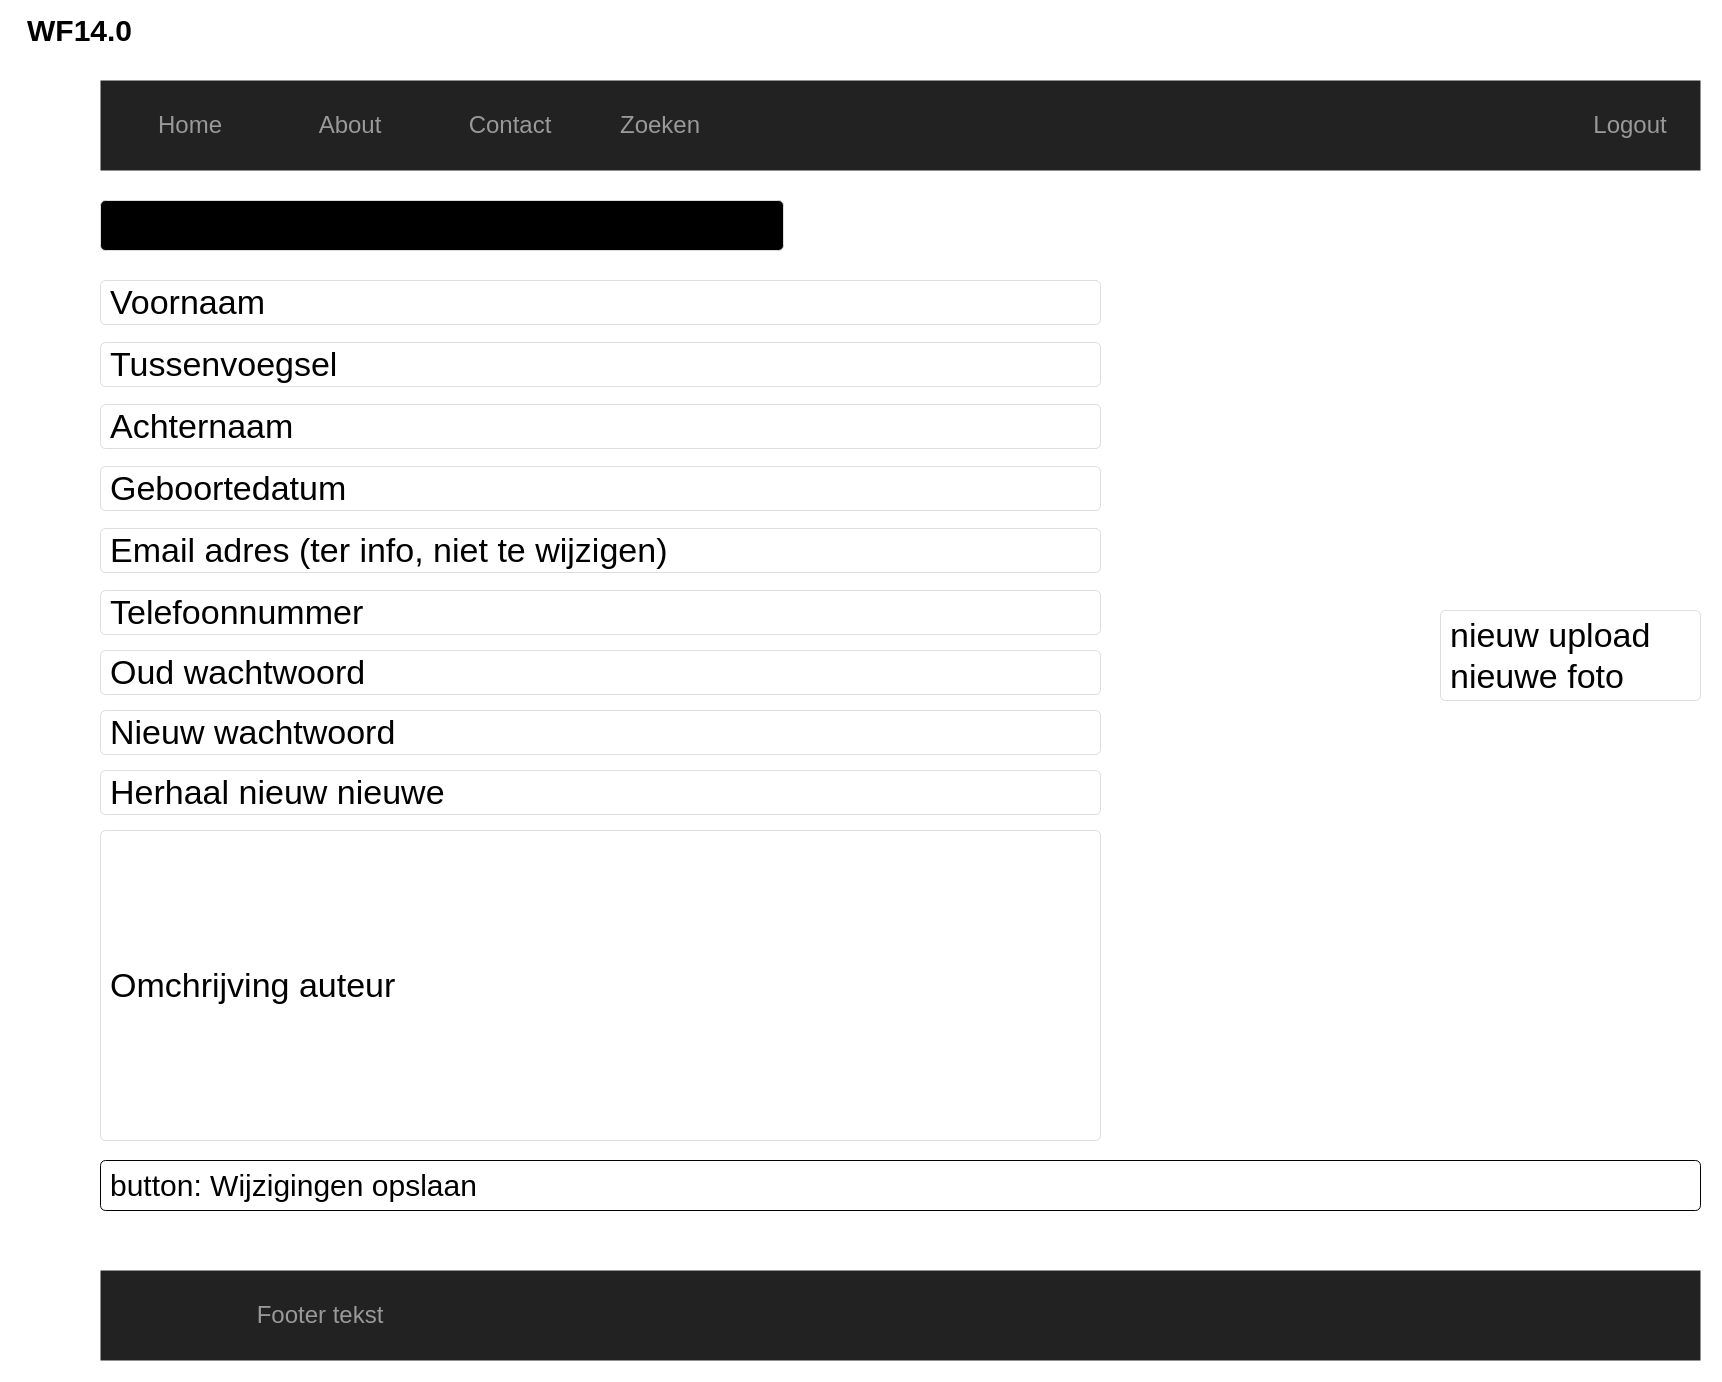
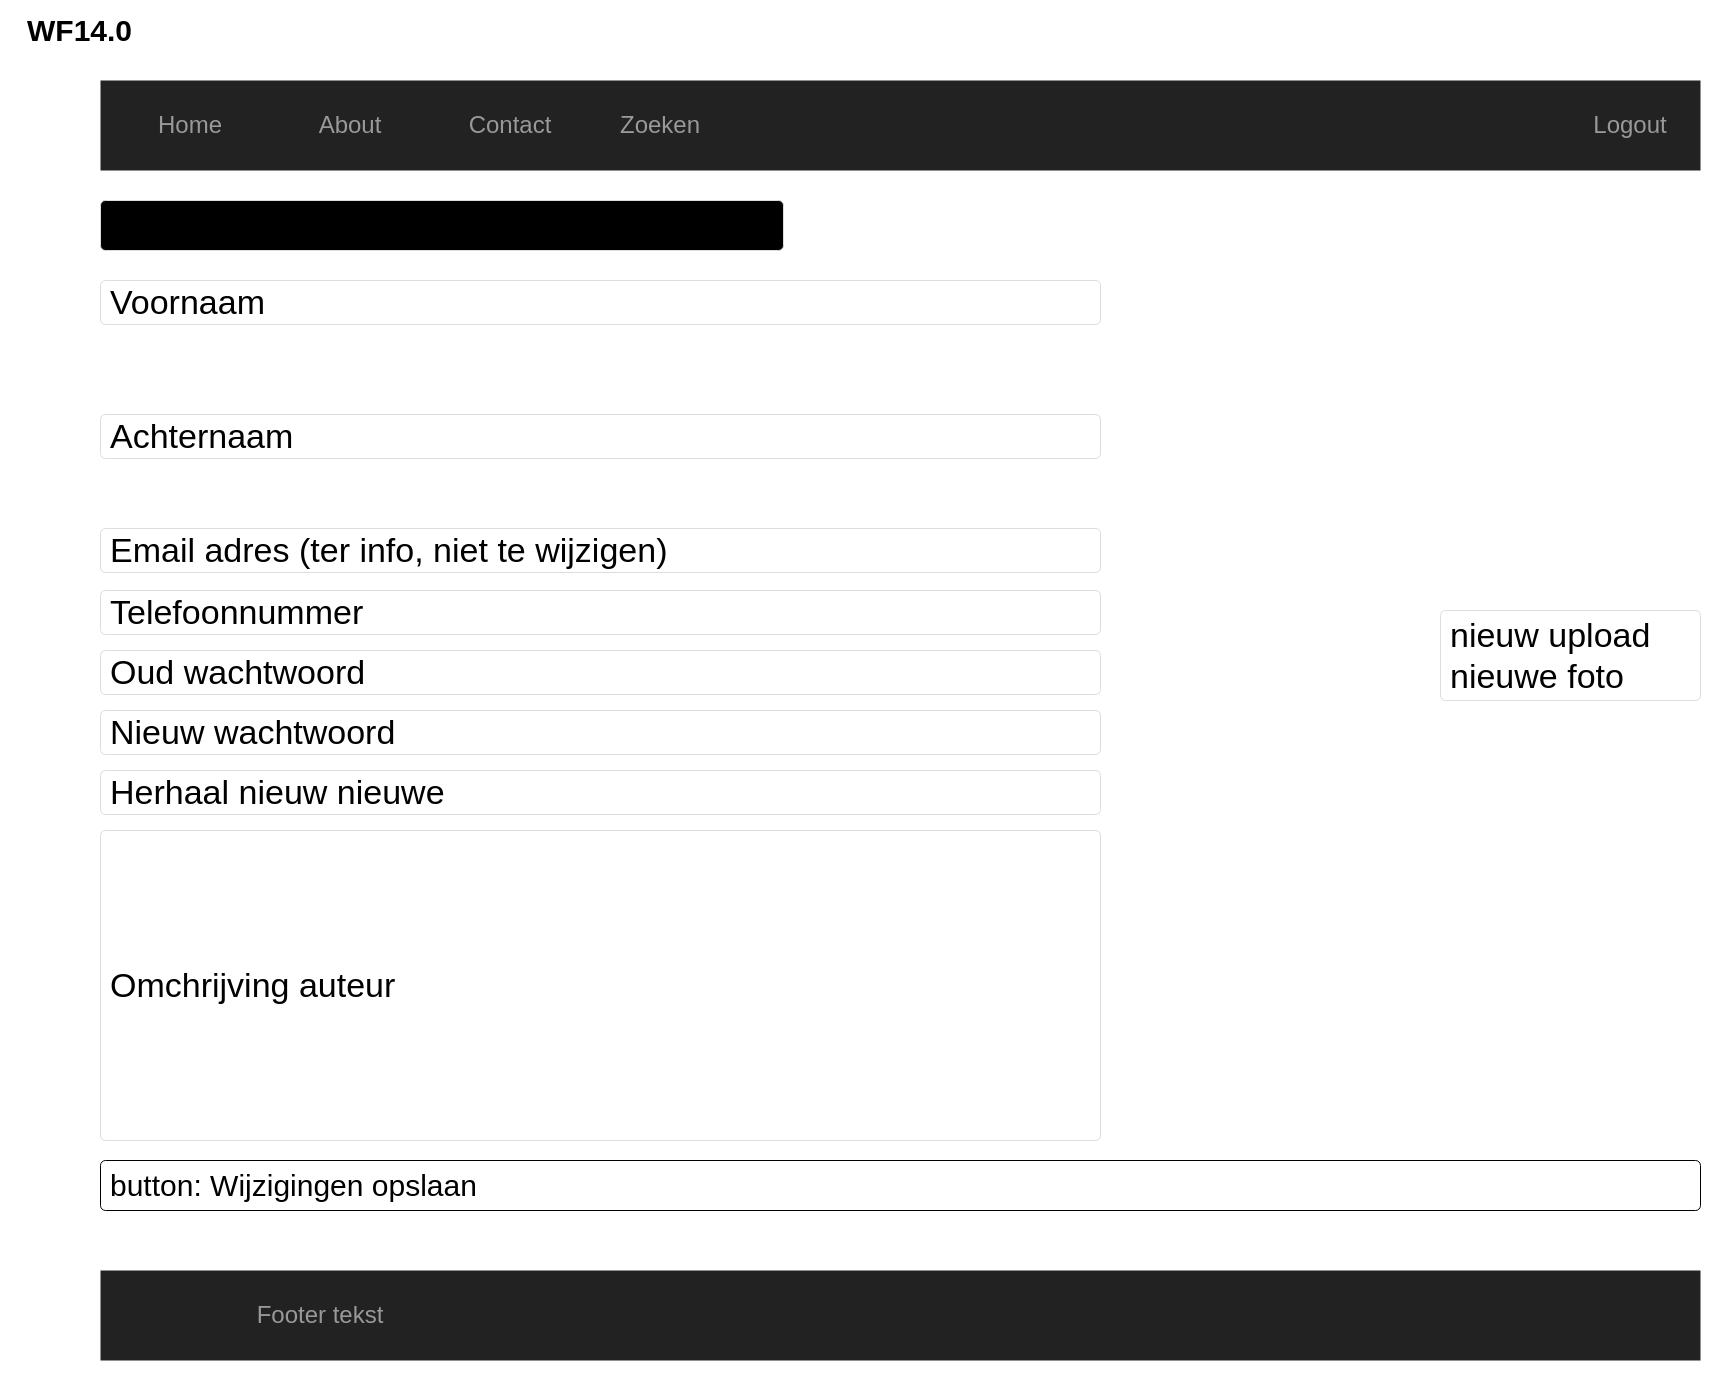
(601, 365) -> none
(601, 427) -> (601, 437)
(601, 489) -> none
